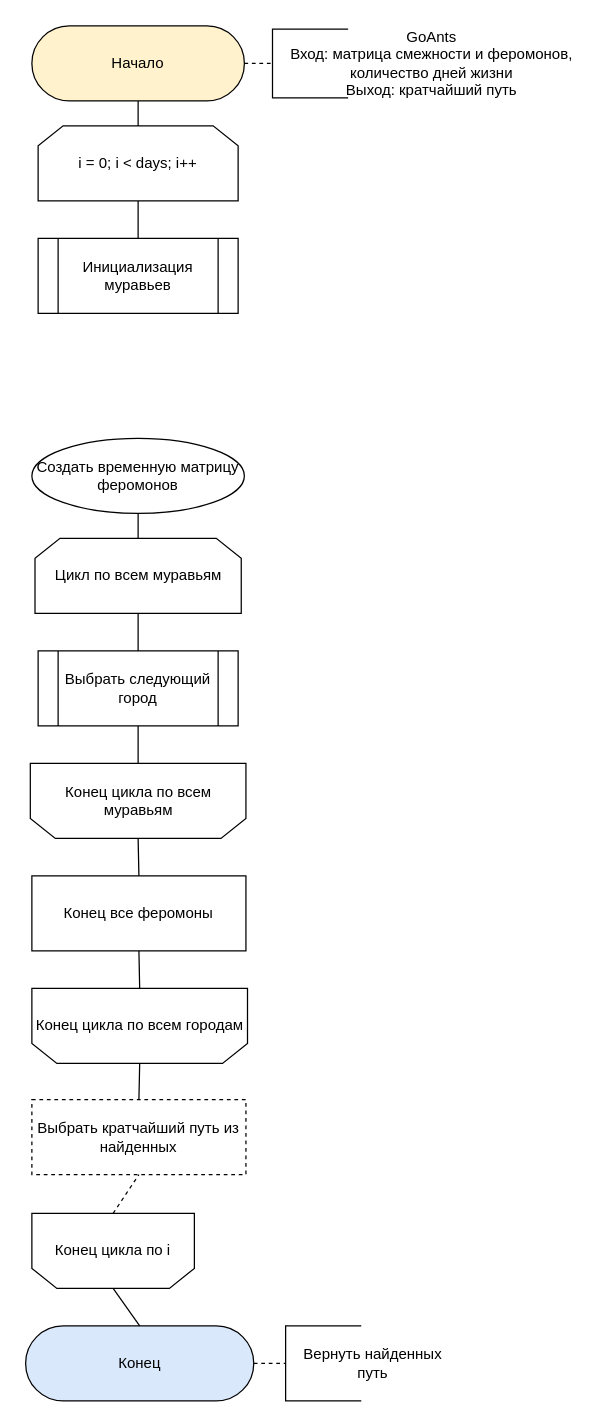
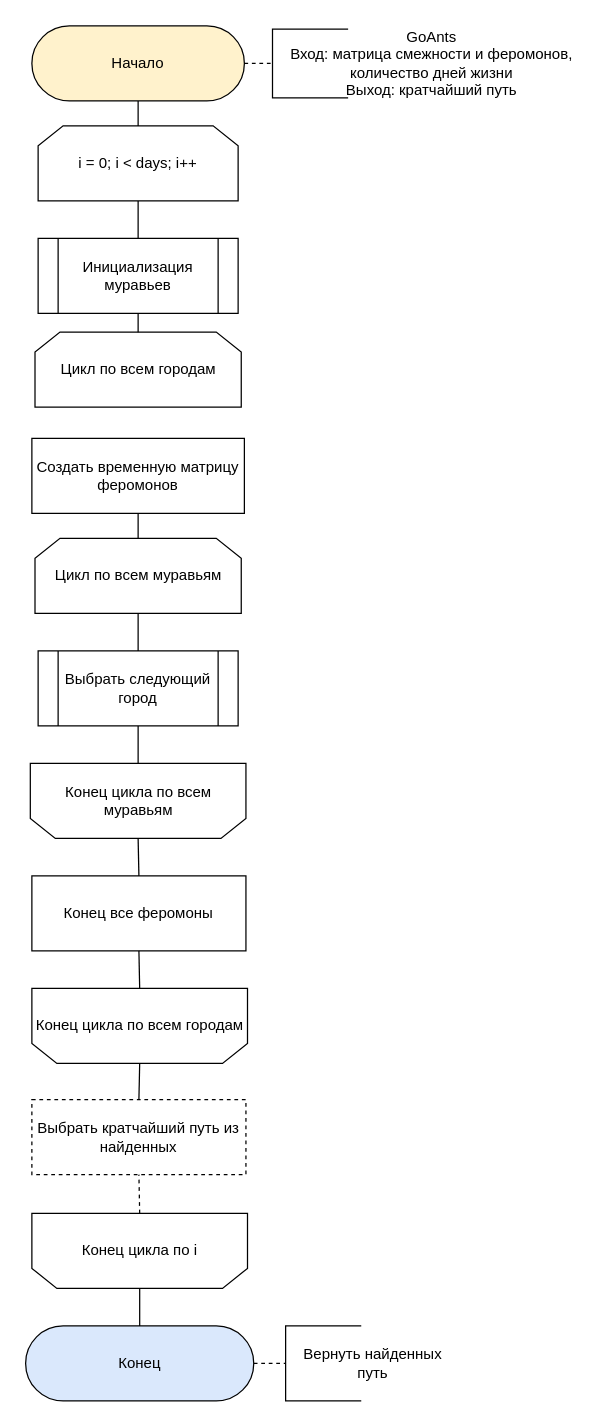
none -> (138, 323)
none -> (138, 369)
(138, 476) -> (138, 476)
(113, 1251) -> (140, 1251)
